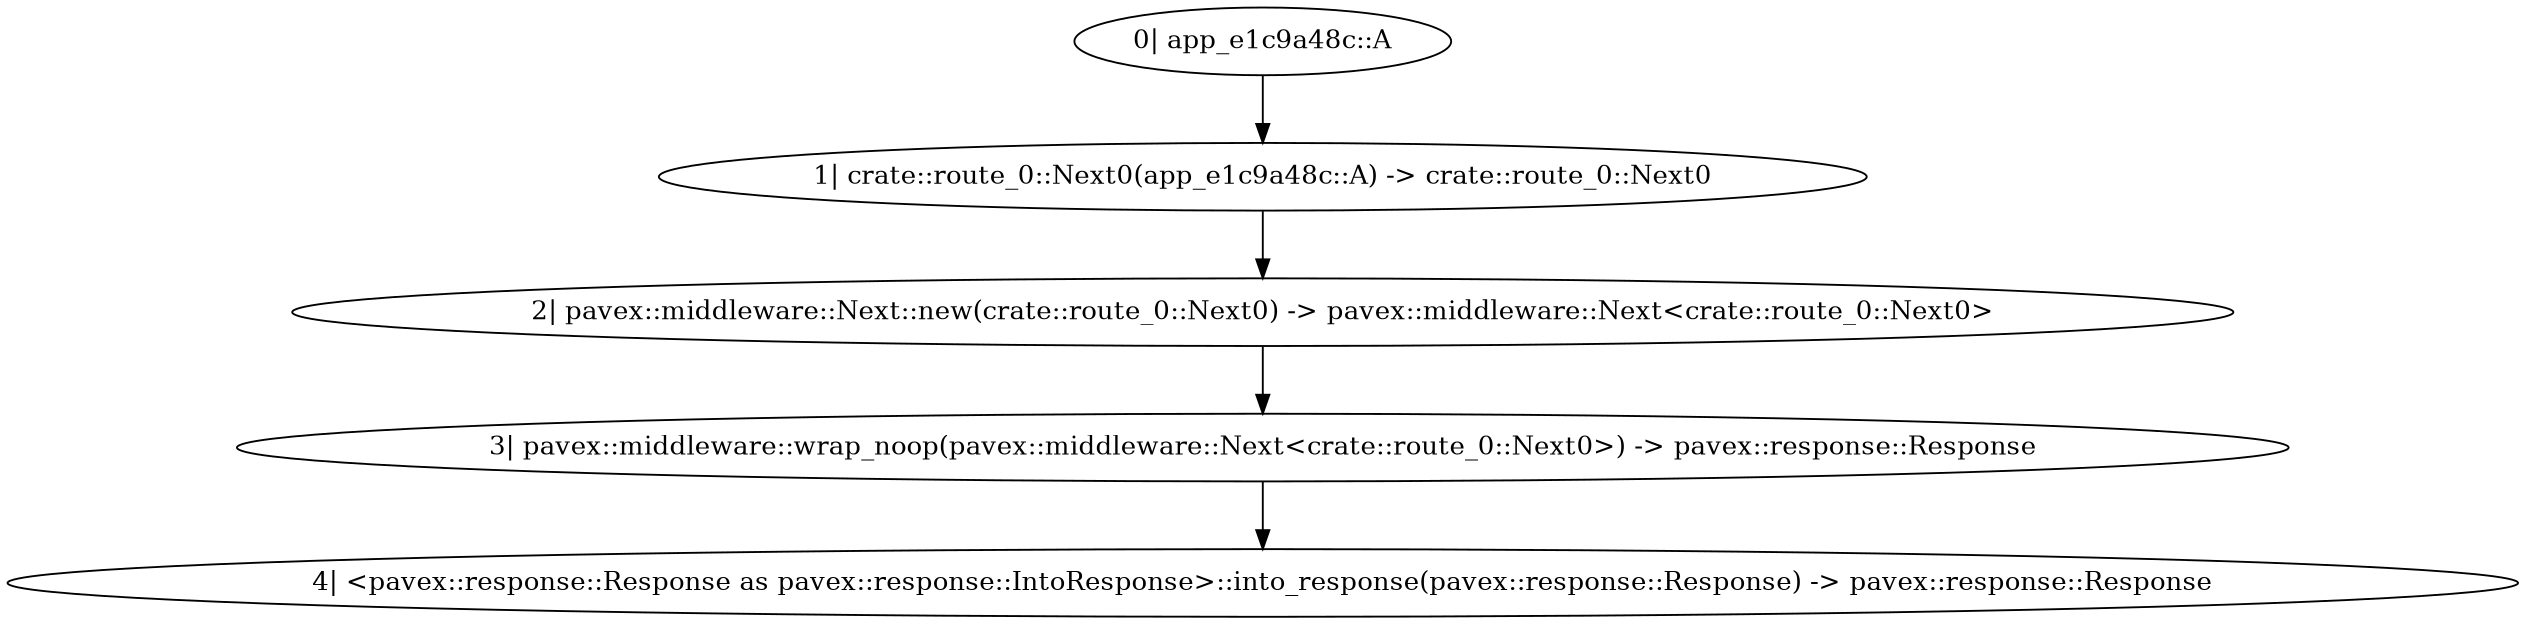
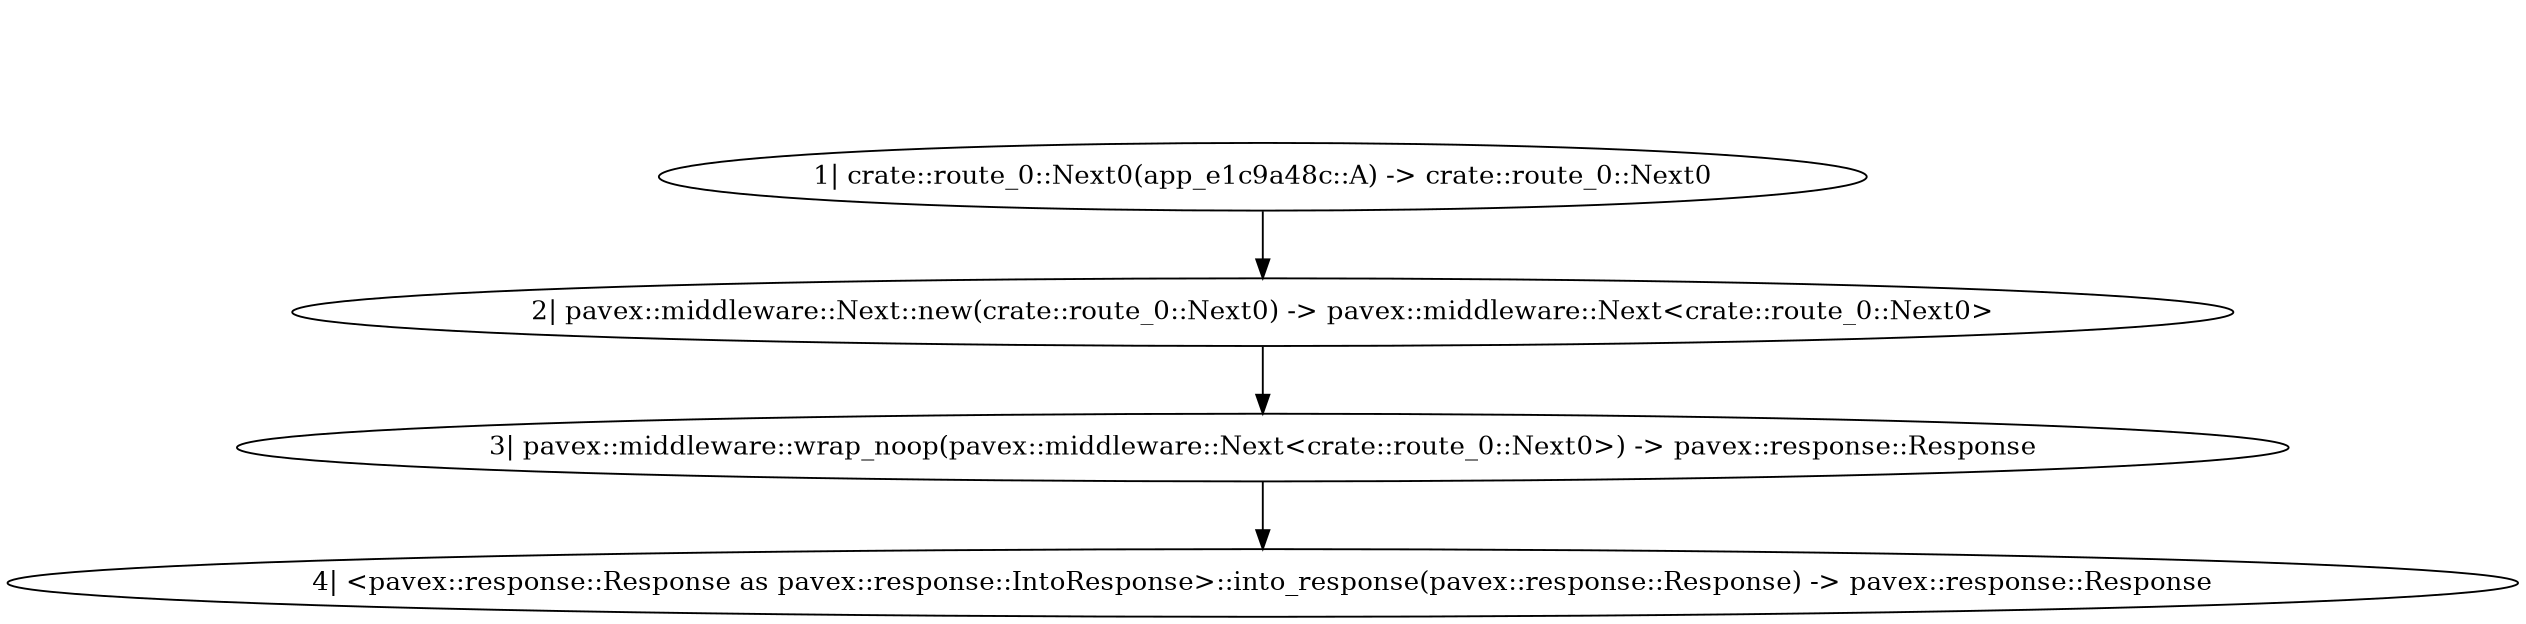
(1263, 41) -> none
